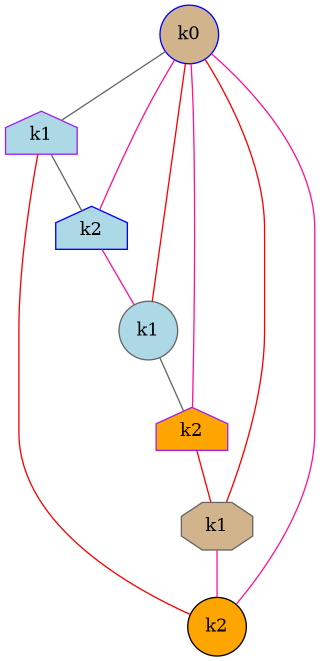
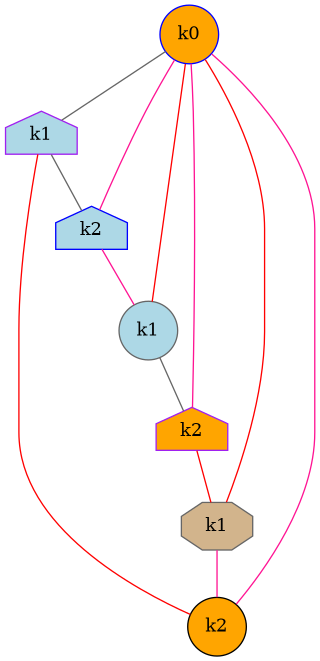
(189, 34) -> (189, 34)
